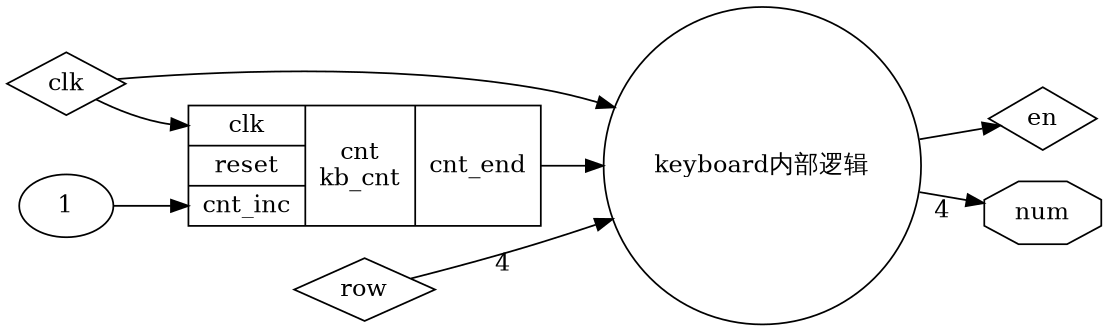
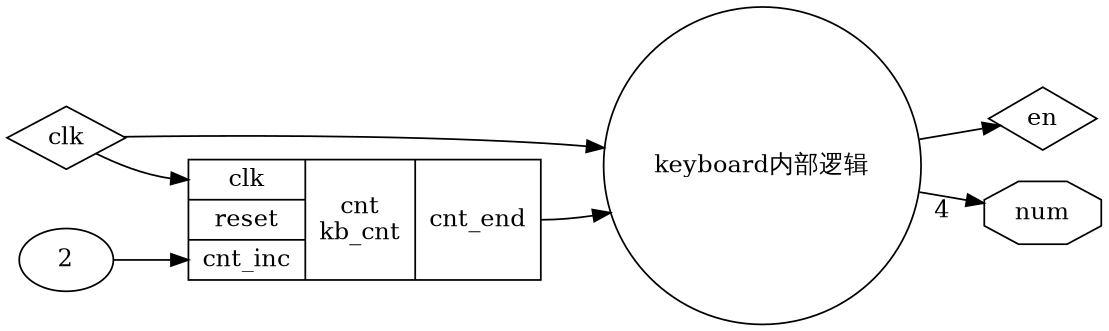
(66, 206) -> (66, 260)
(365, 290) -> none
